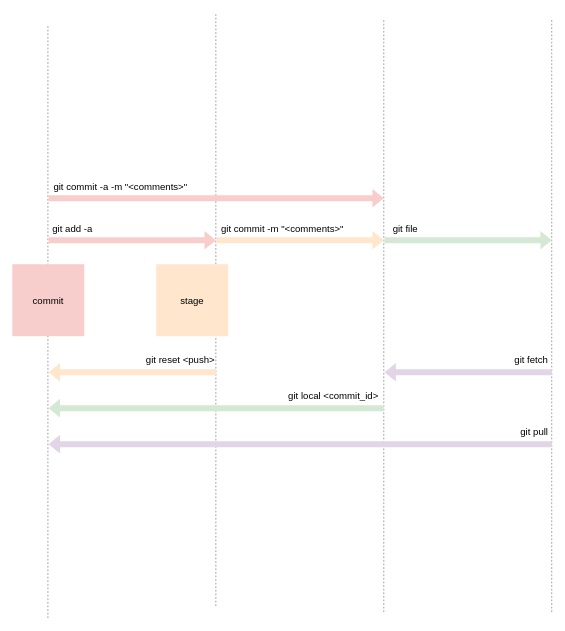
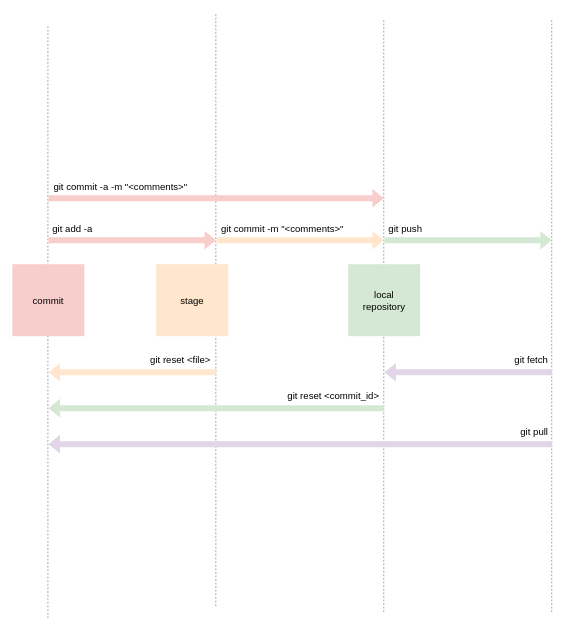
(406, 228) -> (406, 228)
none -> (384, 300)
(181, 360) -> (181, 360)
(334, 396) -> (334, 396)
